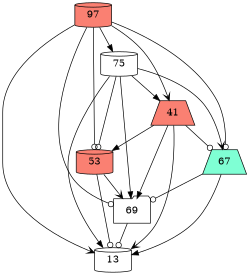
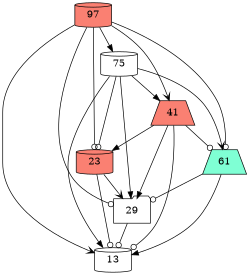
(95, 162) -> (95, 162)
(225, 162) -> (225, 162)
(170, 184) -> (170, 184)
(132, 211) -> (132, 211)
